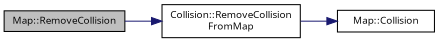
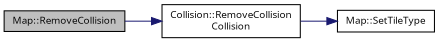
(231, 21) -> (231, 21)
(386, 21) -> (386, 21)
